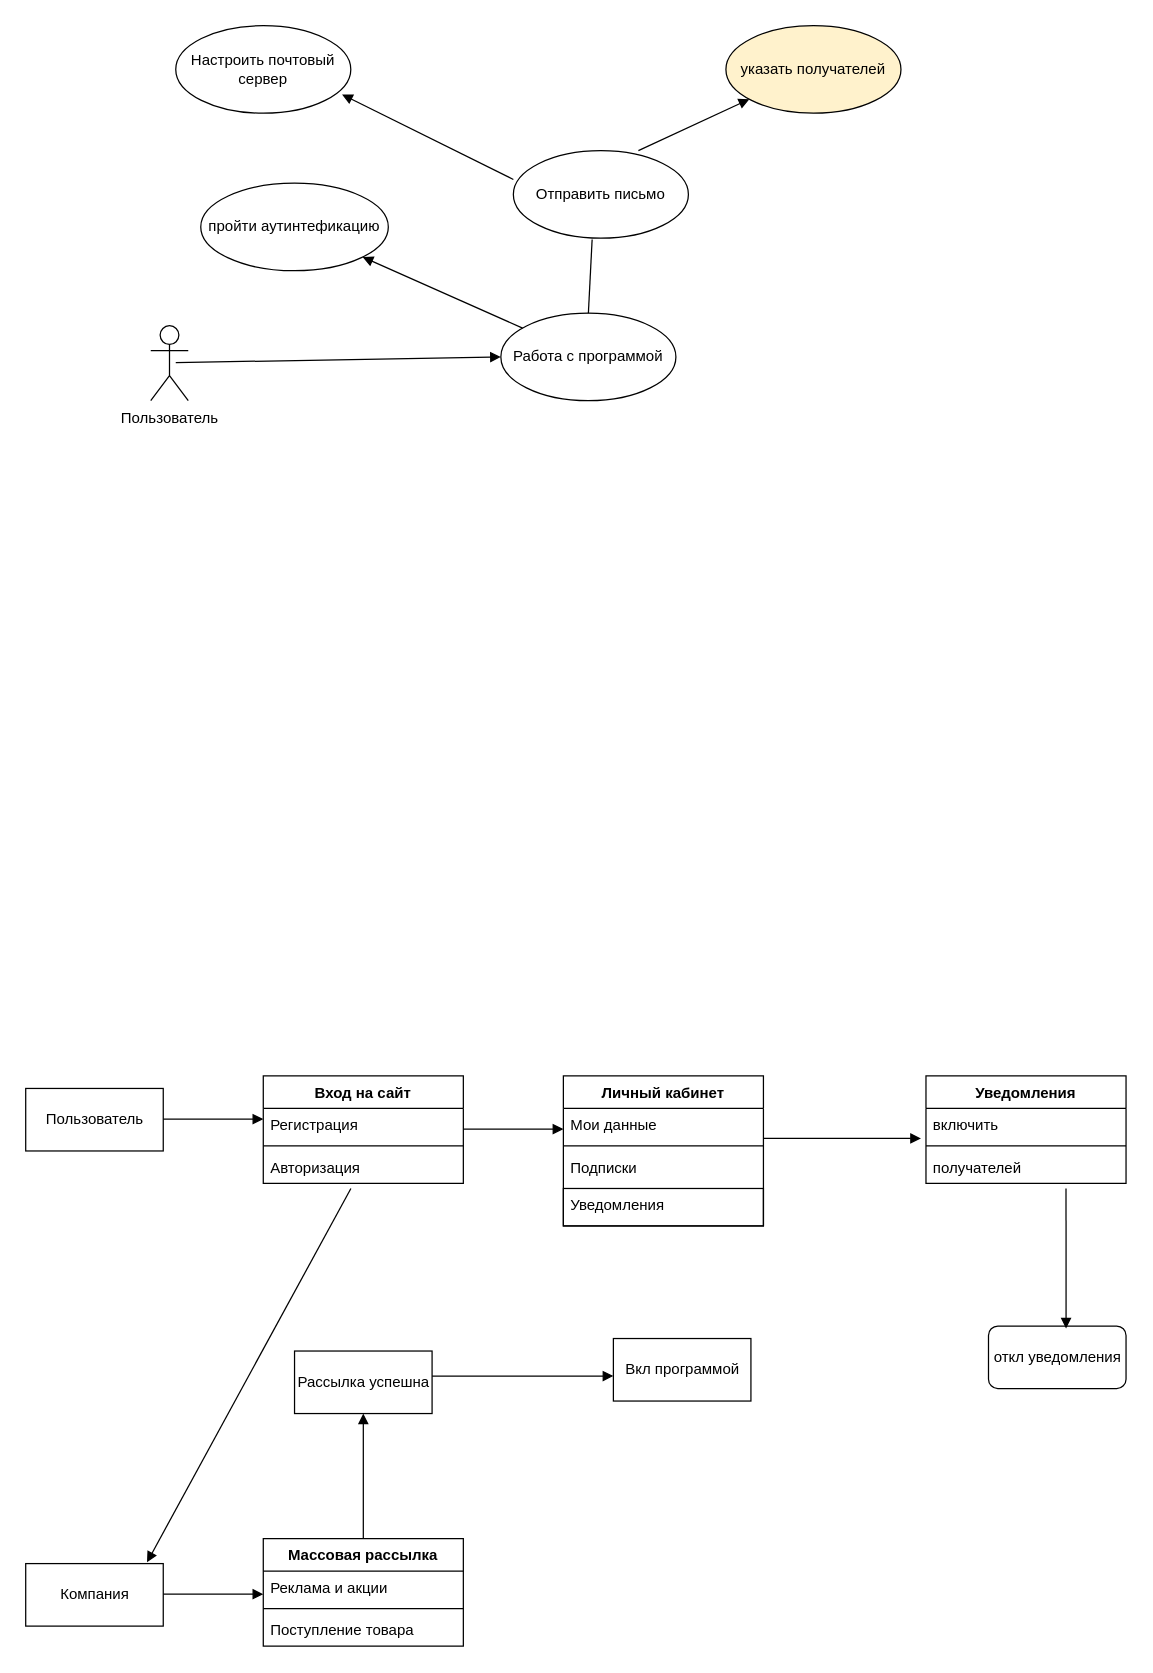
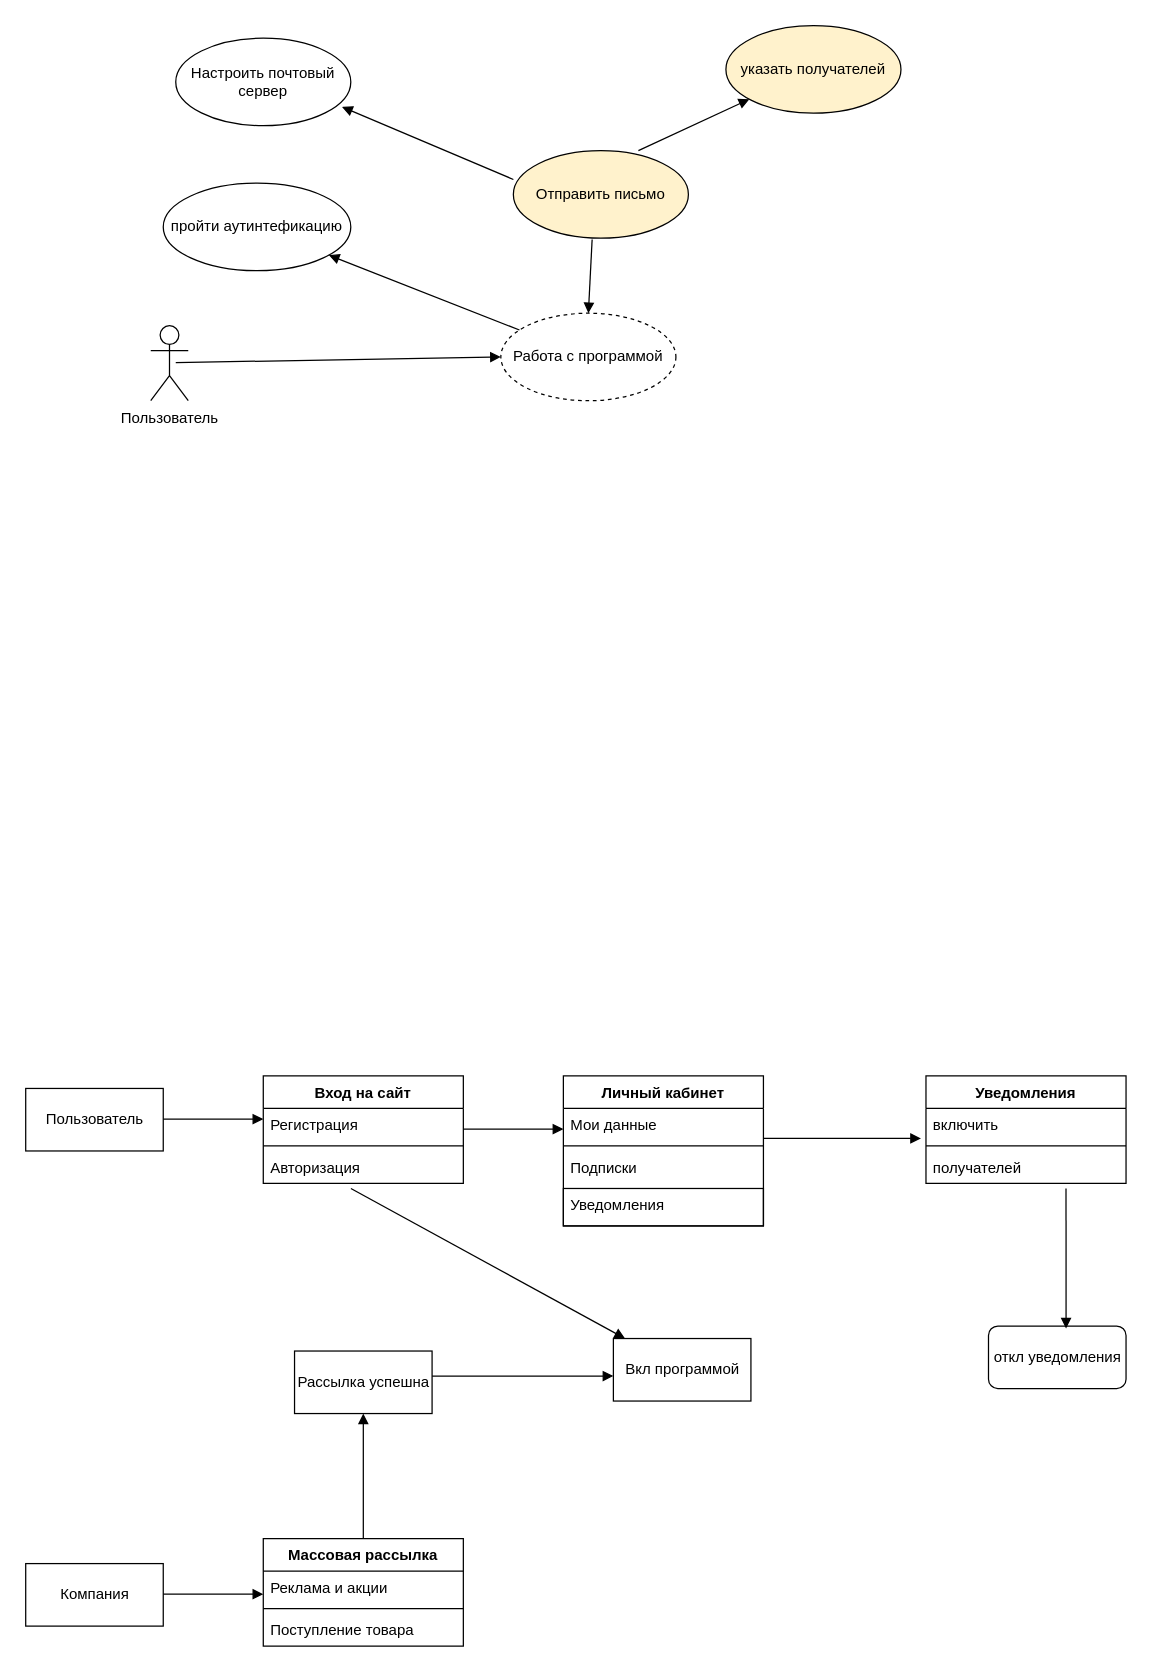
(263, 69) -> (263, 82)
(601, 194) -> (601, 194)
(294, 227) -> (257, 227)
(588, 306) -> (589, 301)
(588, 357) -> (588, 357)
(251, 1370) -> (483, 1261)
